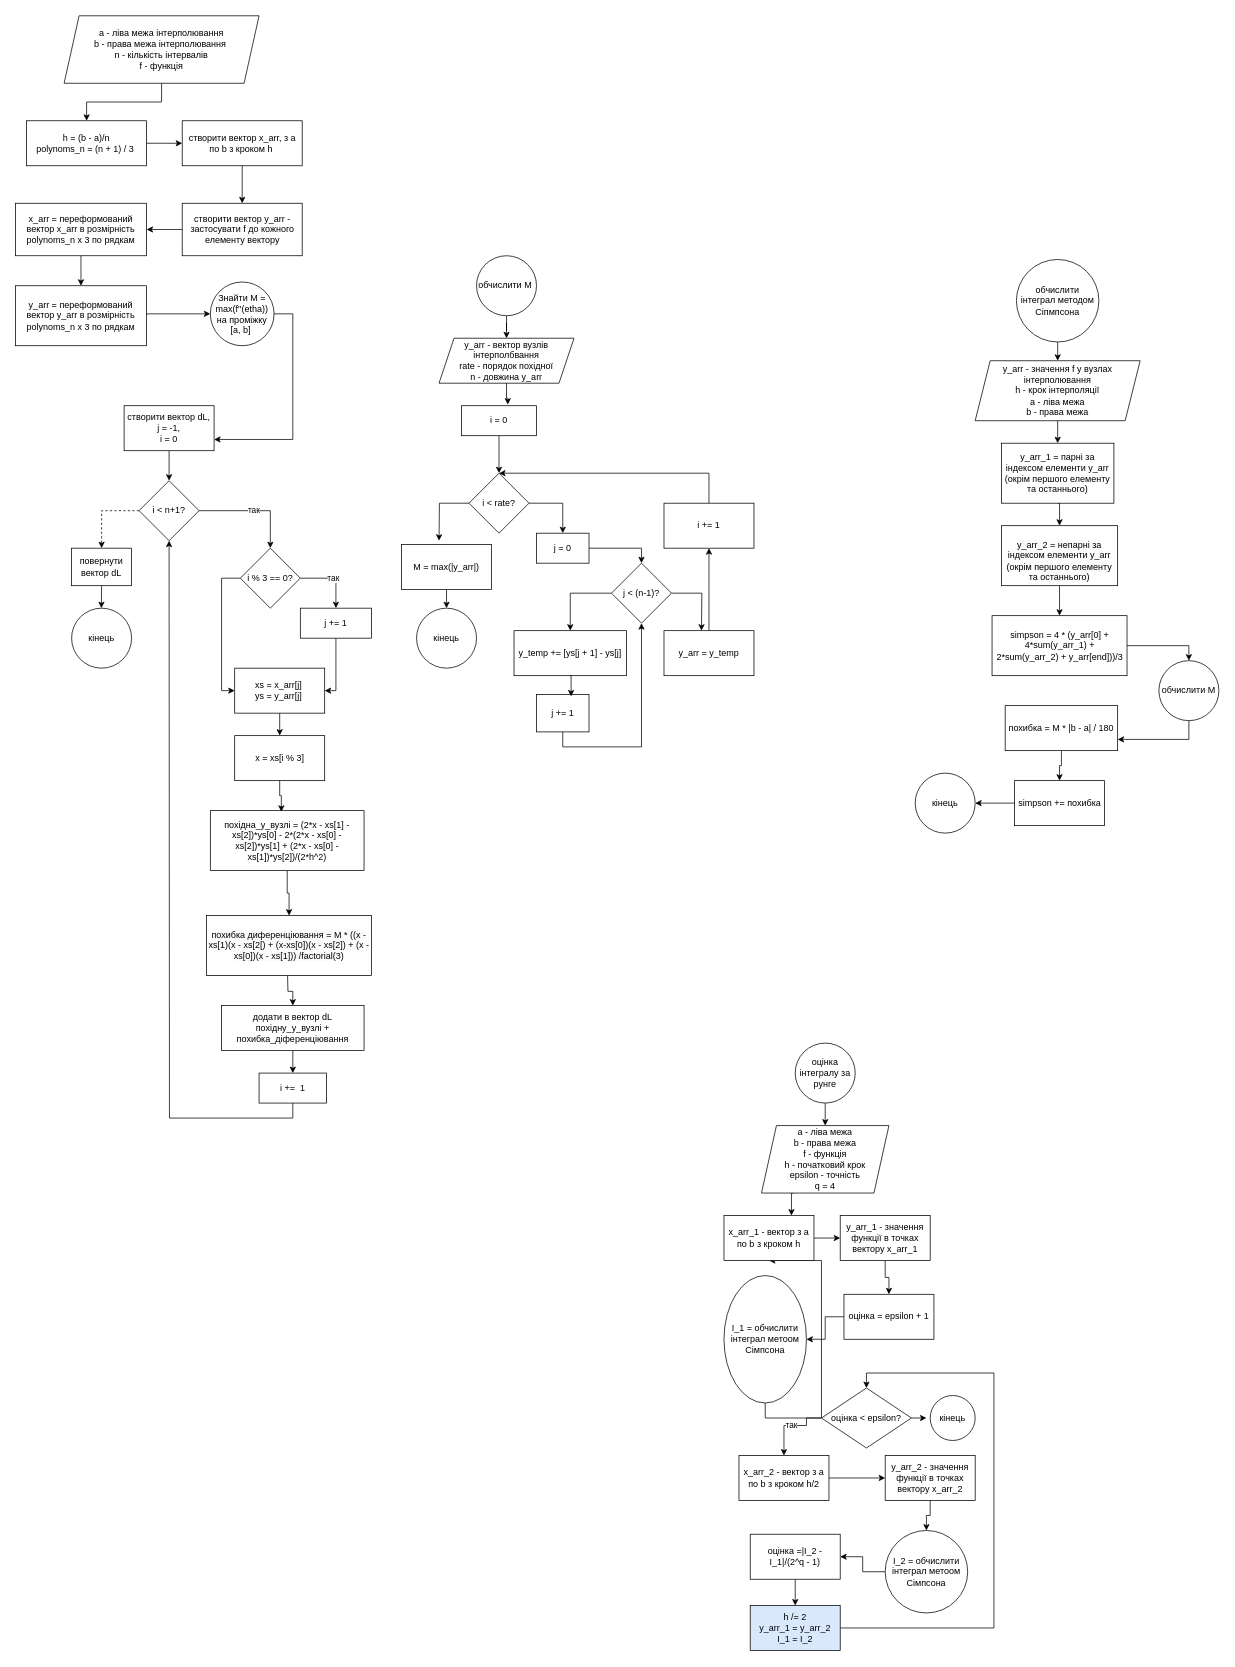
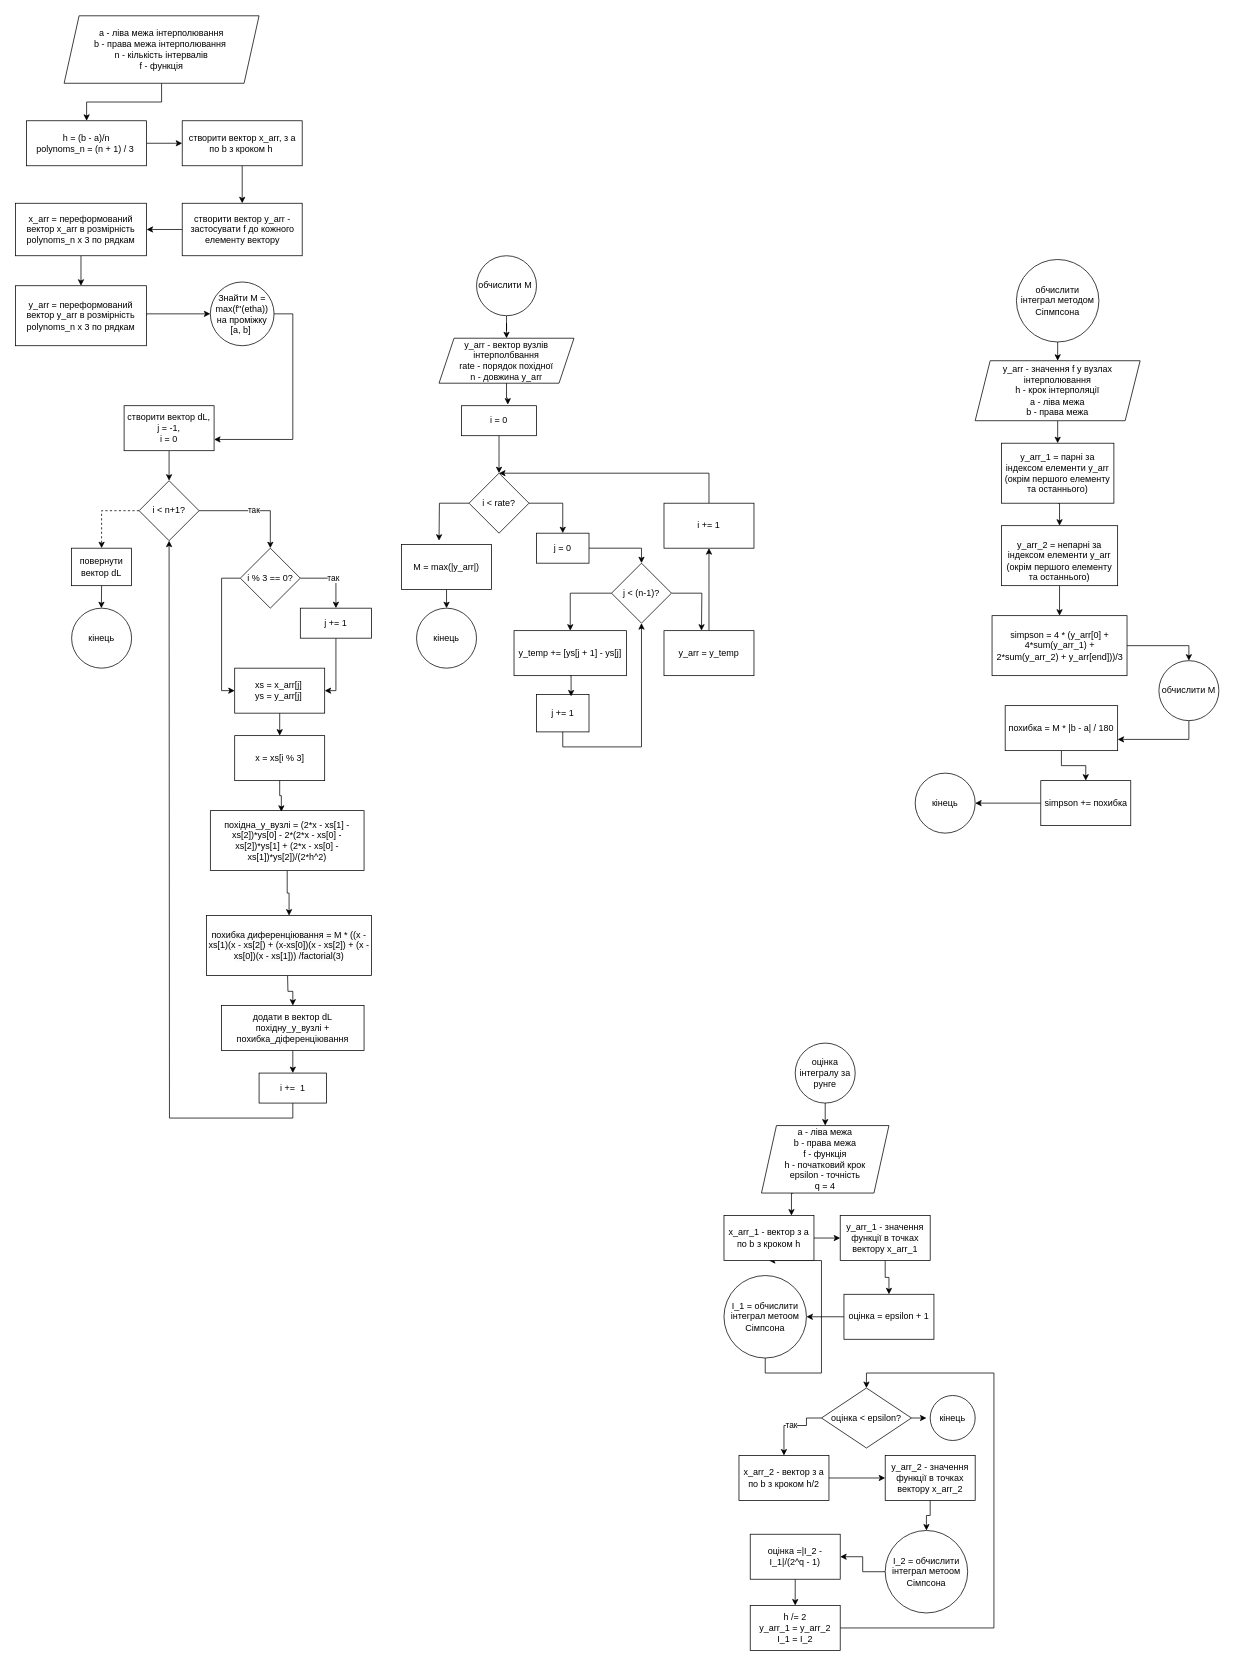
(1060, 803) -> (1086, 803)
(765, 1339) -> (765, 1317)
(795, 1628) -> (795, 1628)
